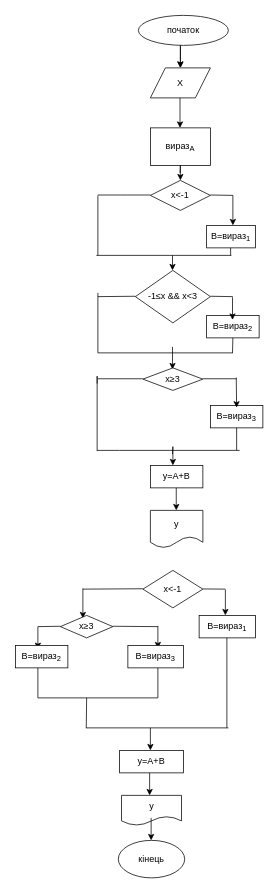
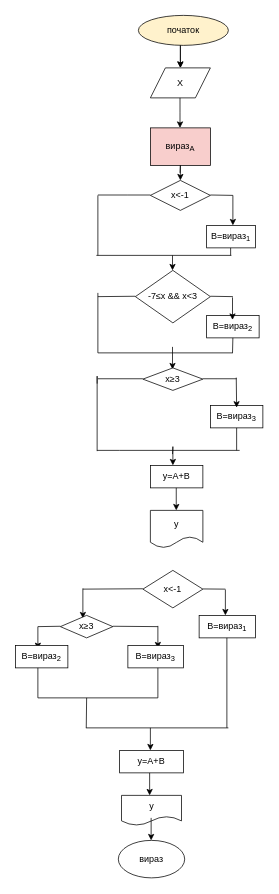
(183, 30) -> (183, 30)
(180, 147) -> (180, 147)
(173, 297) -> (173, 297)
(152, 859) -> (152, 859)
